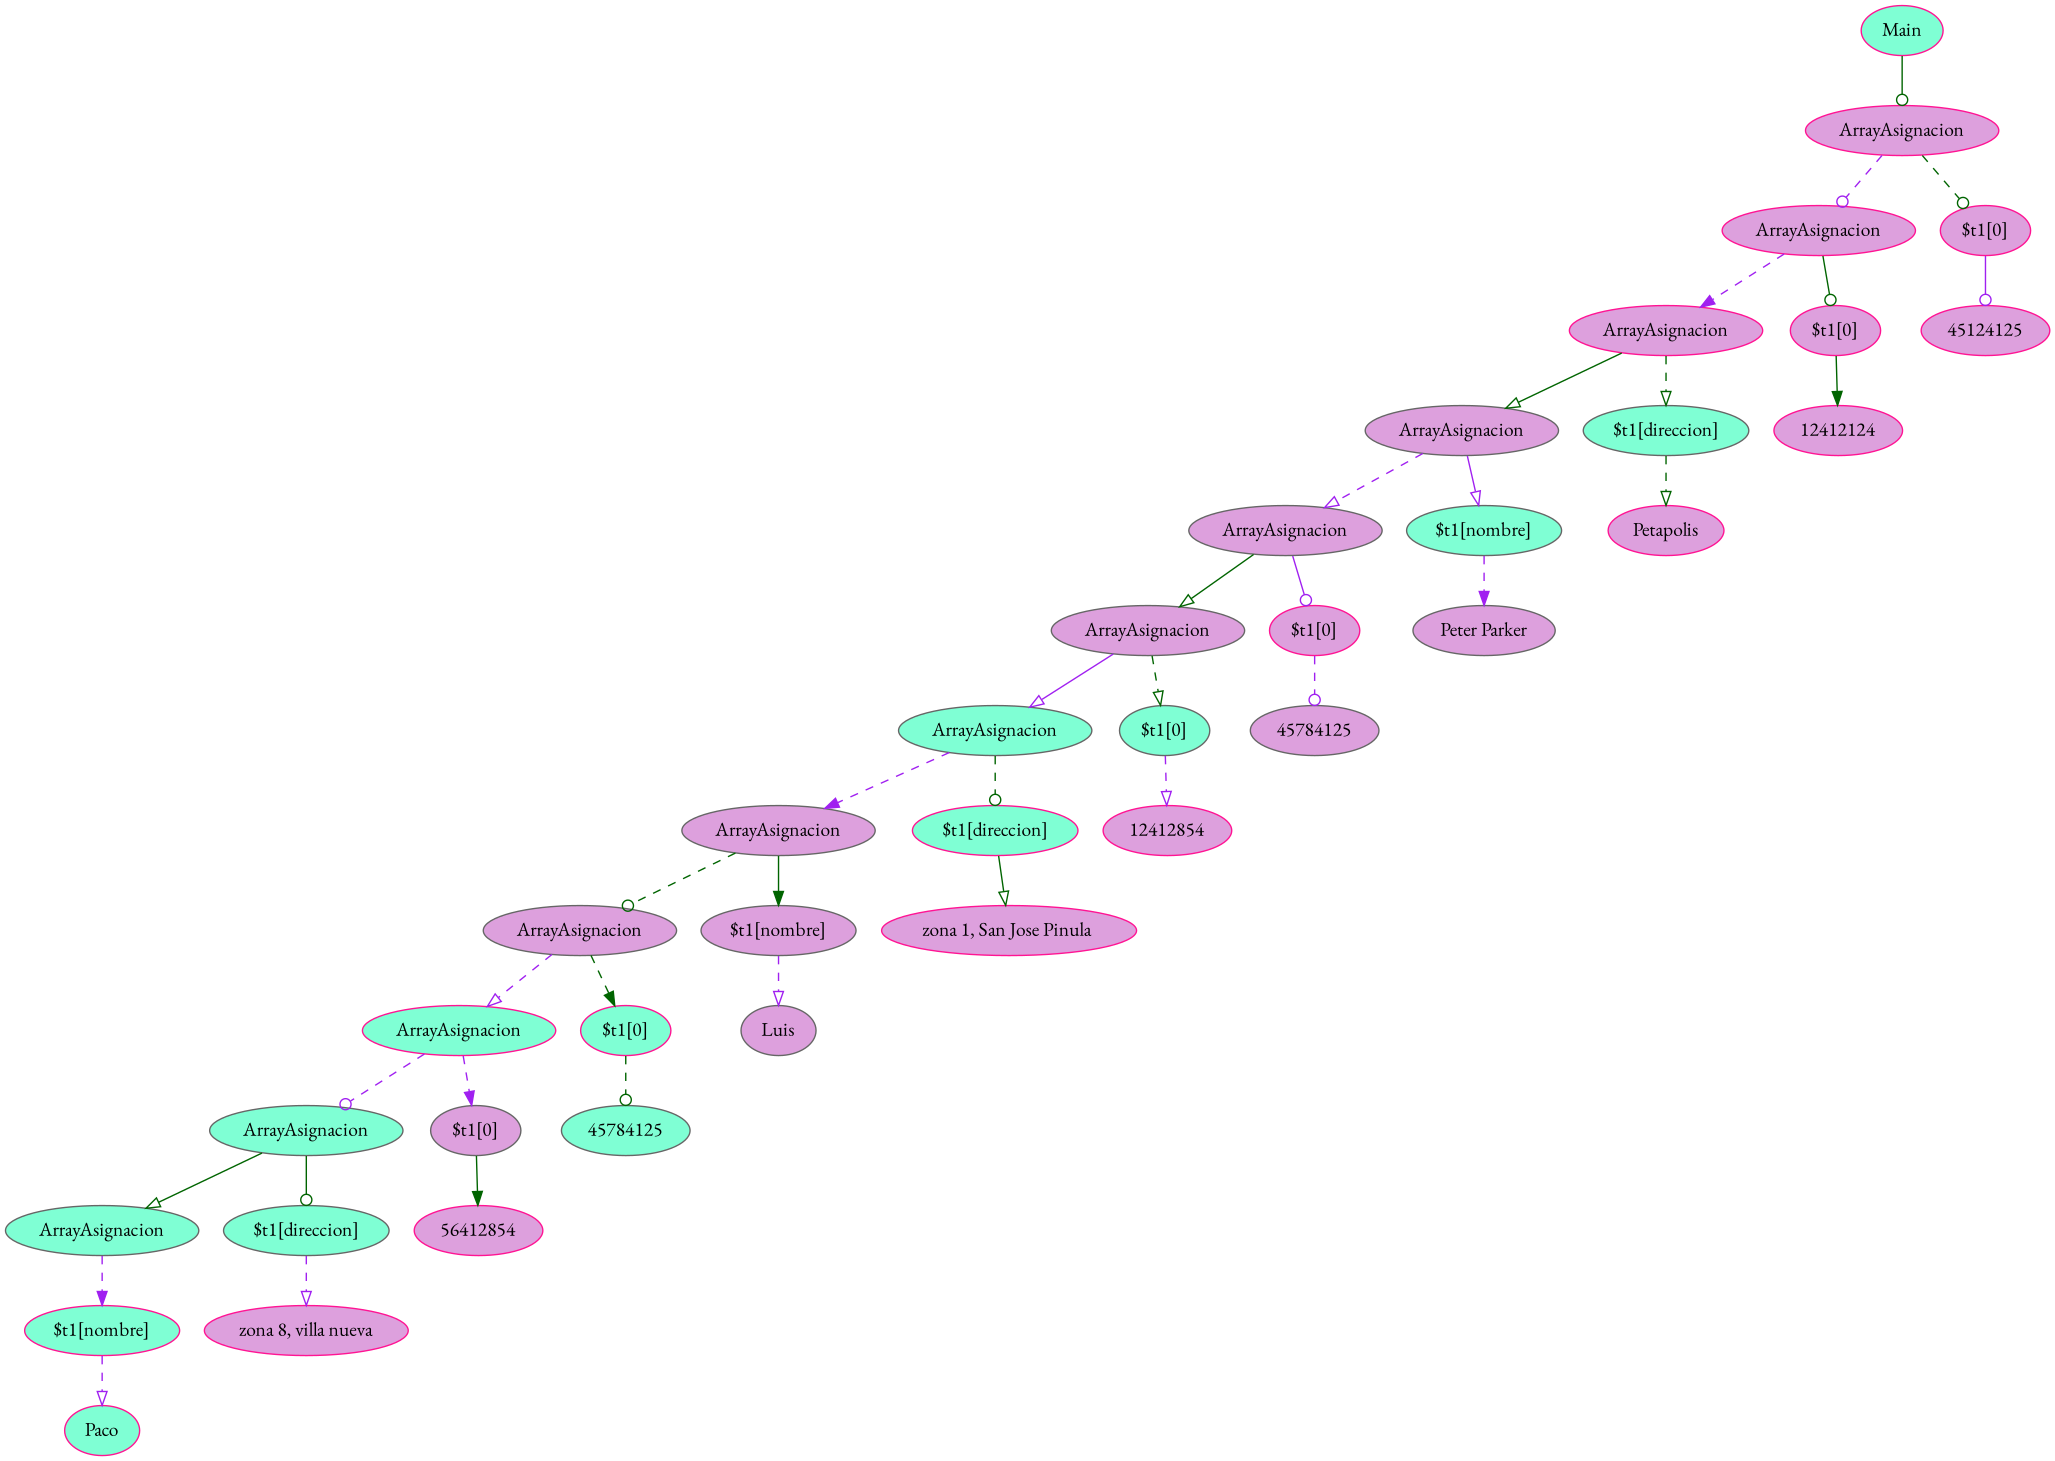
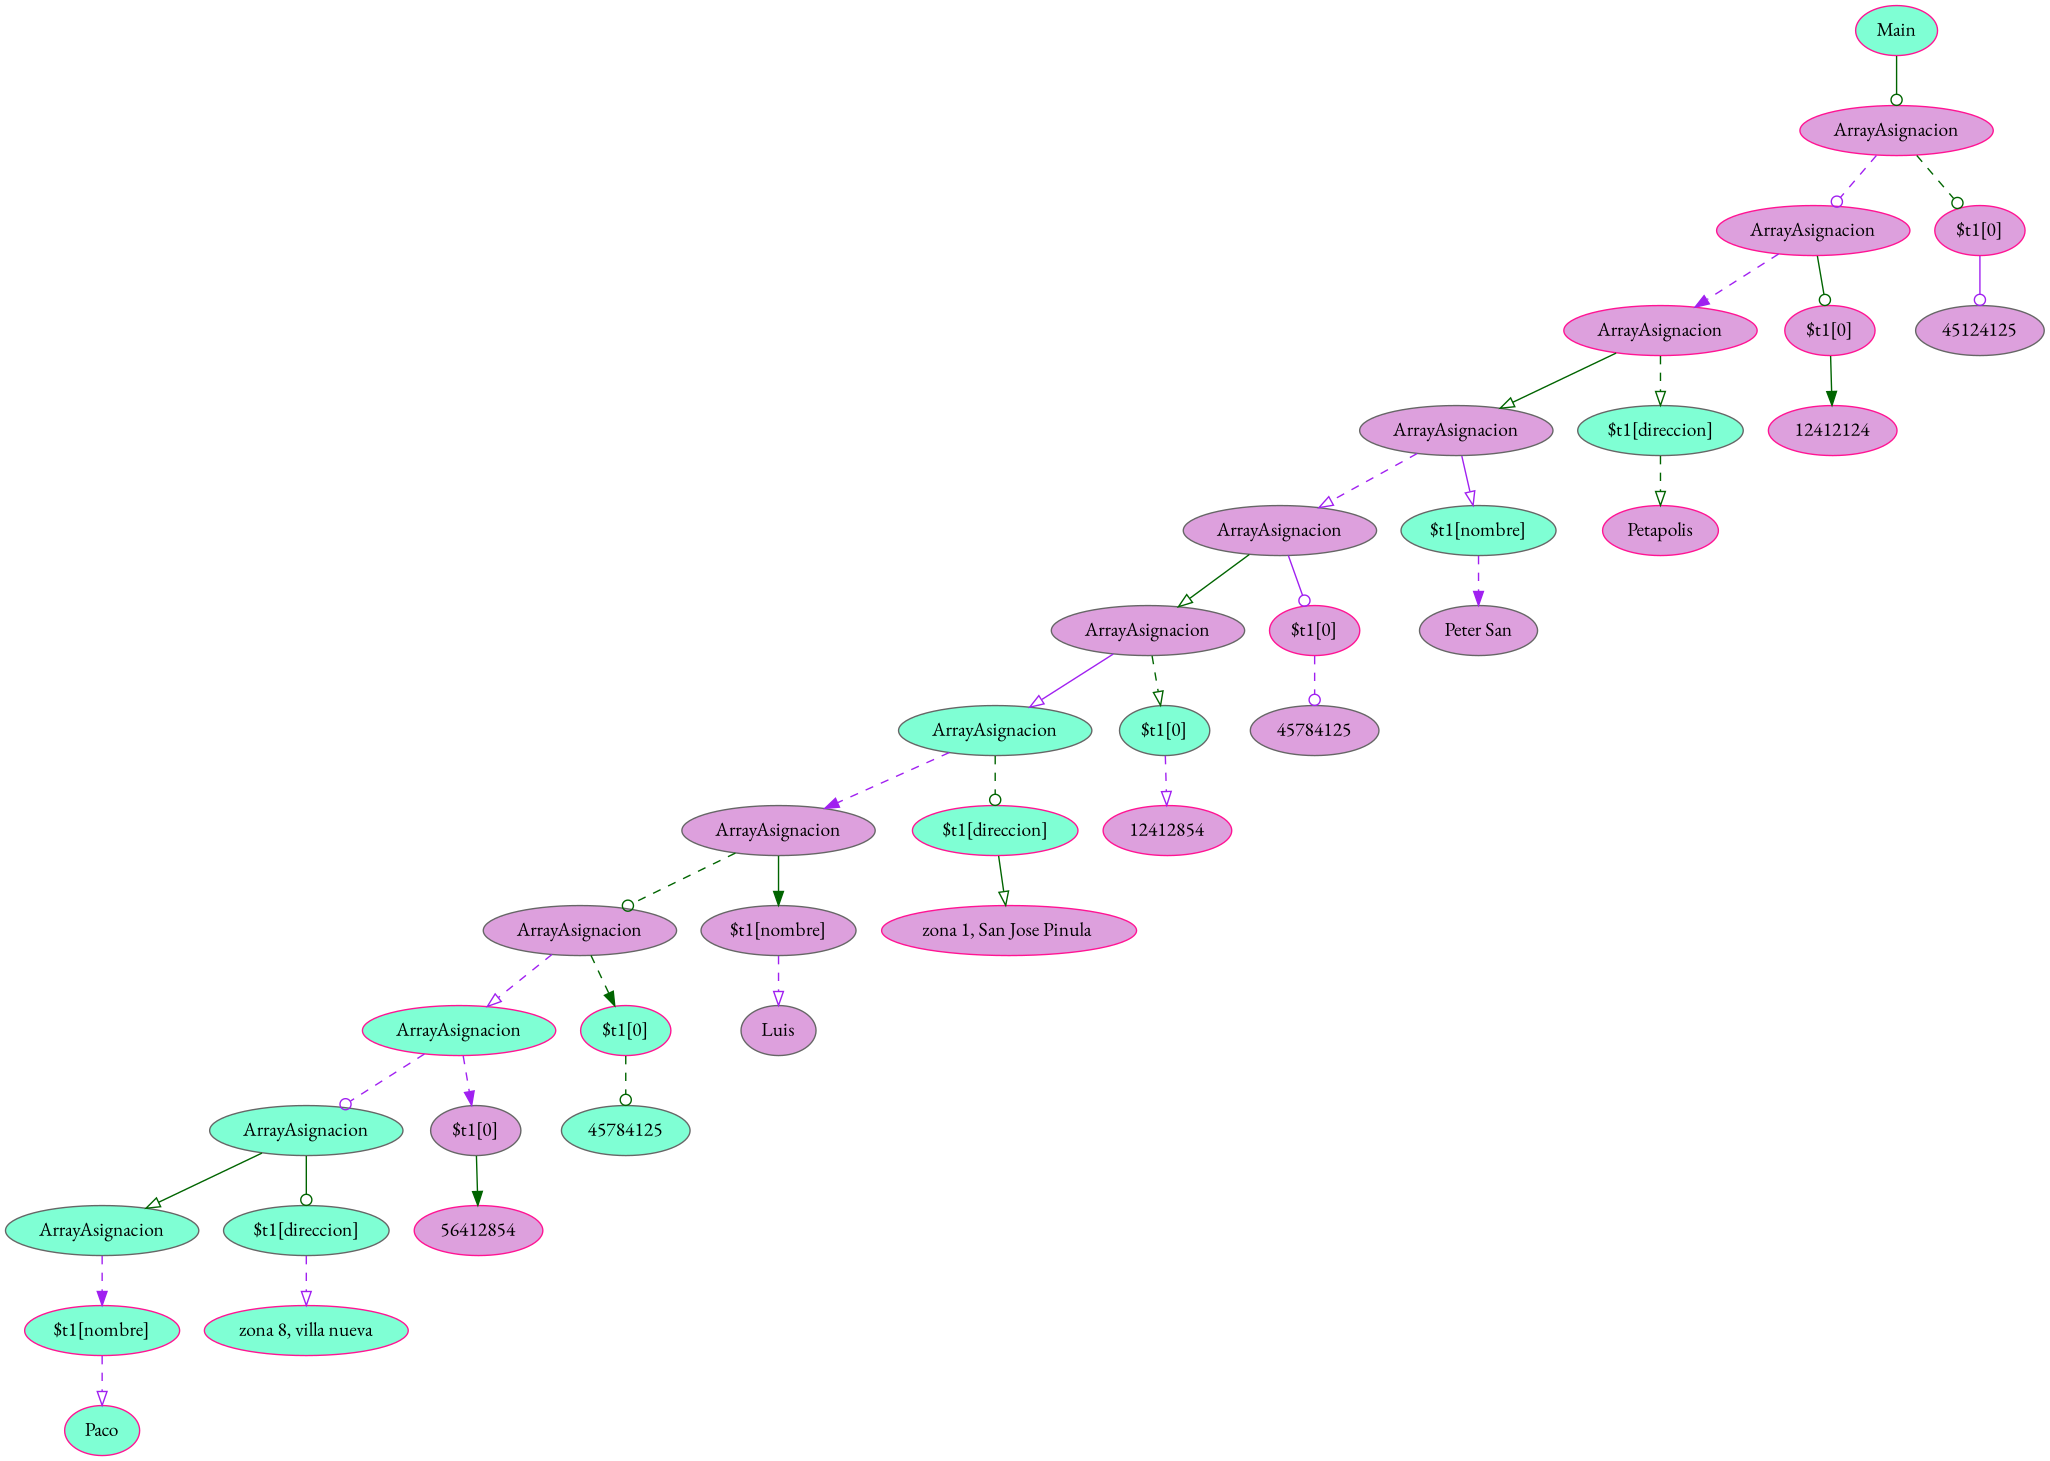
(1985, 331) -> (1980, 331)
(1484, 631) -> (1478, 631)
(306, 1331) -> (306, 1331)
